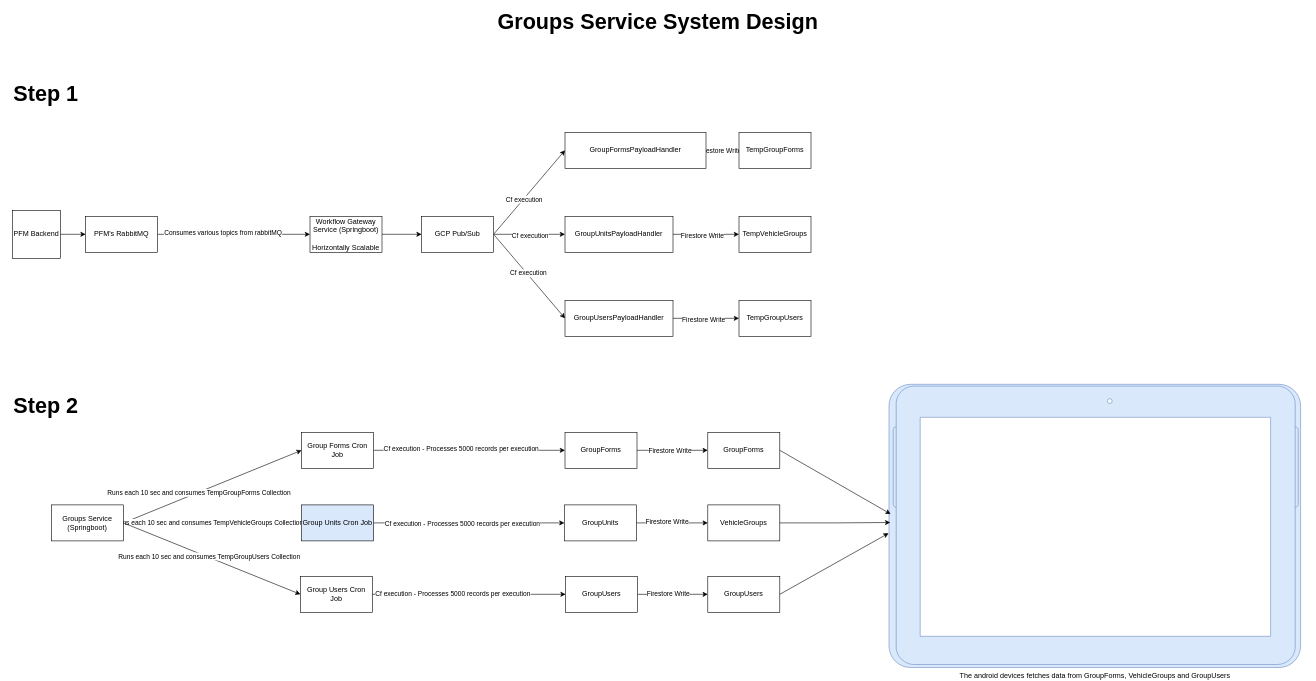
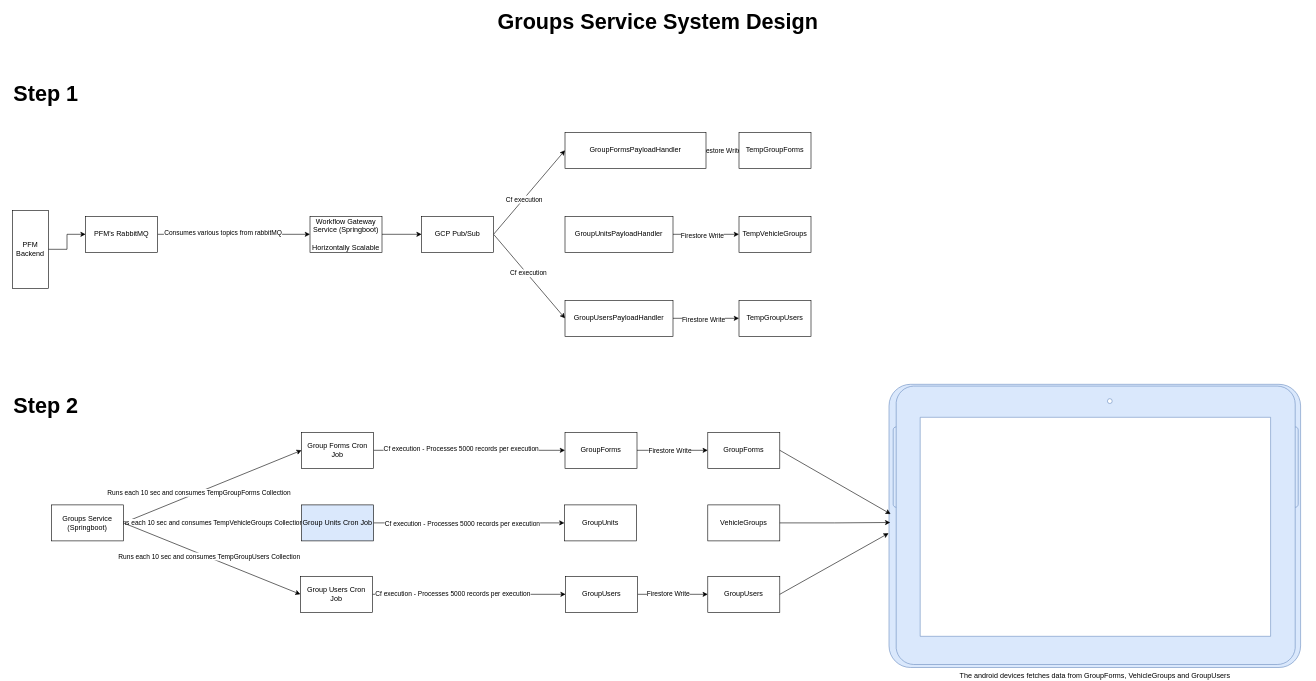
(36, 234) -> (30, 249)
(529, 234) -> none
(667, 523) -> none
